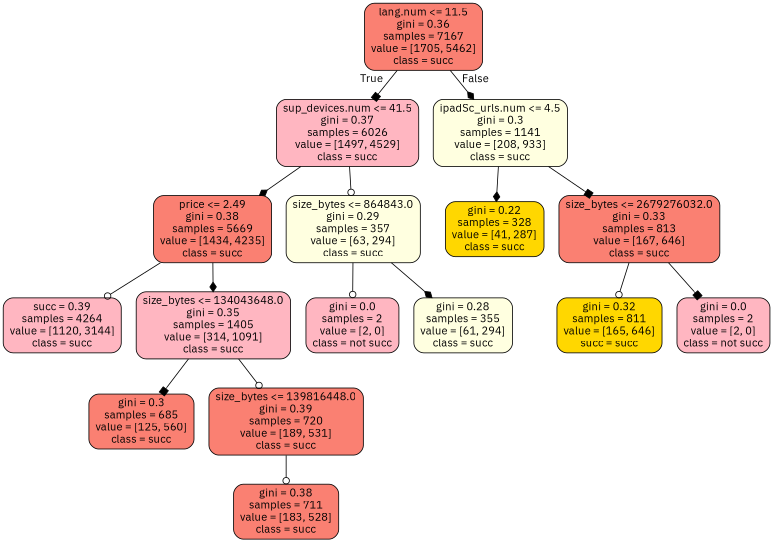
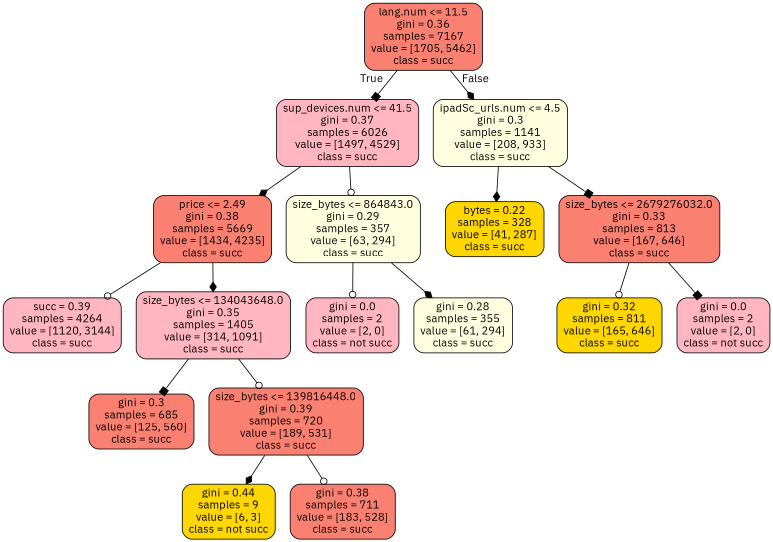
(495, 229) -> (495, 229)
(609, 325) -> (609, 325)
none -> (229, 512)
